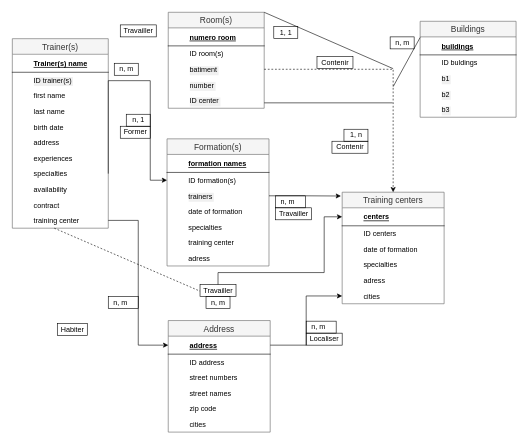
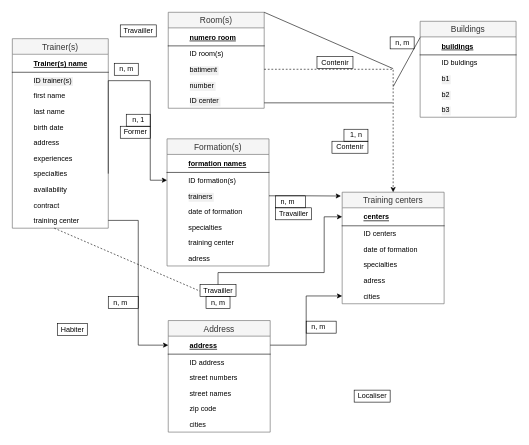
(286, 33) -> none
(324, 339) -> (372, 396)
